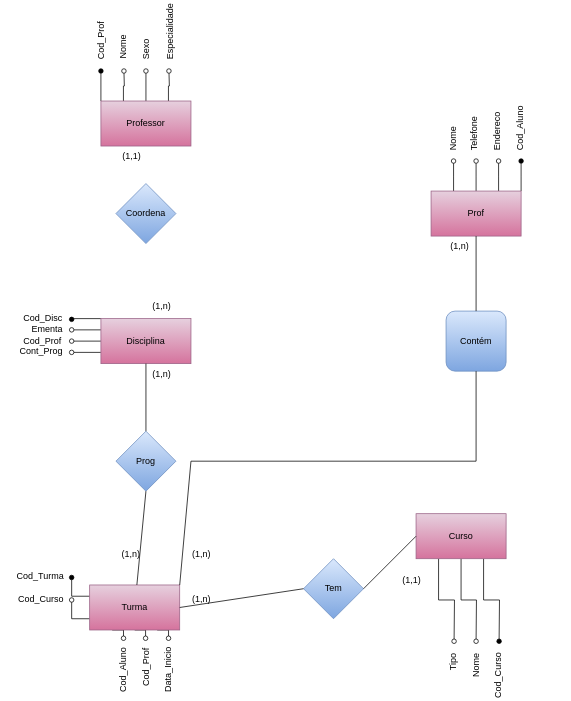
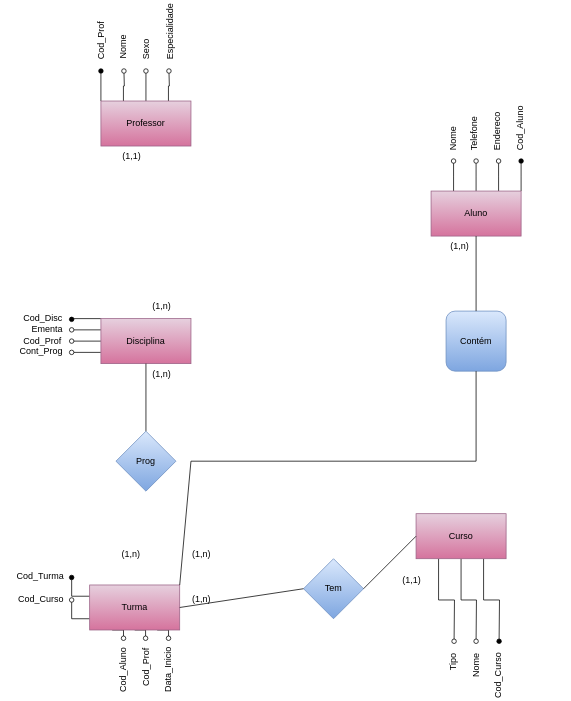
(146, 213) -> none
(476, 213) -> (476, 213)
(141, 538) -> none
